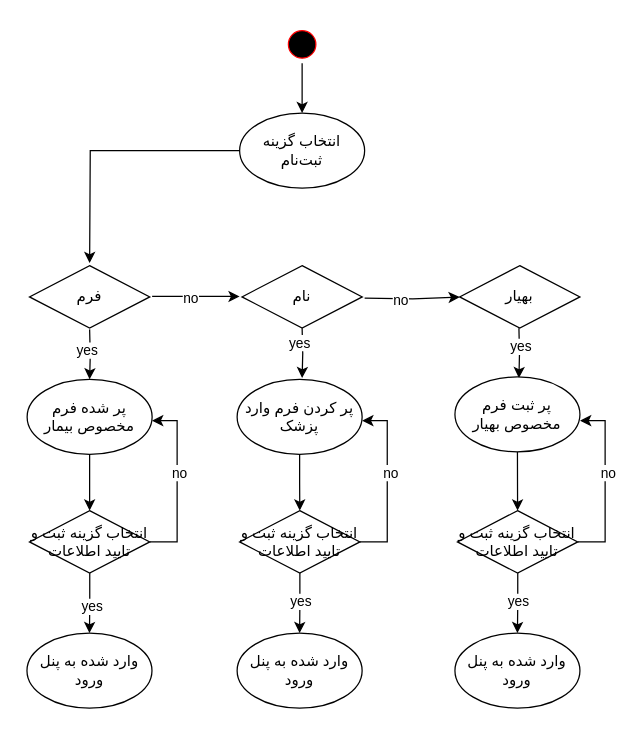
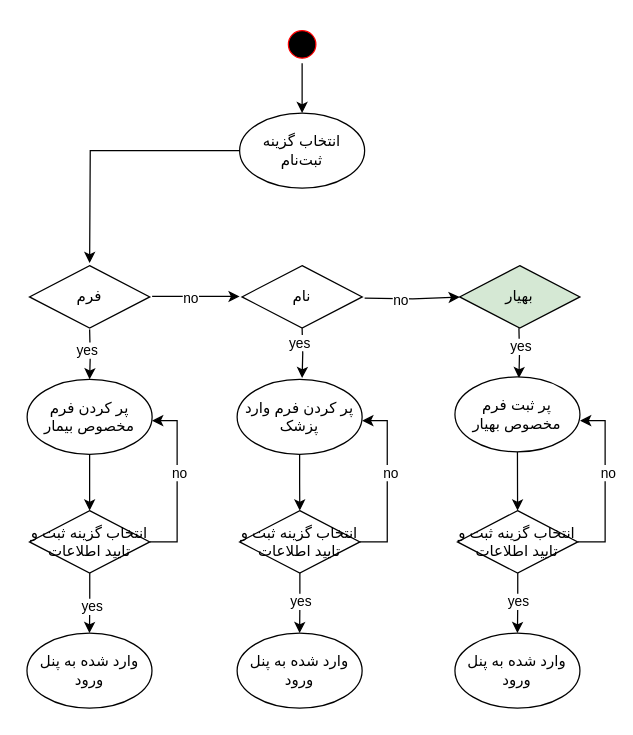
(520, 297) -> (520, 297)
(89, 417) -> (89, 417)
